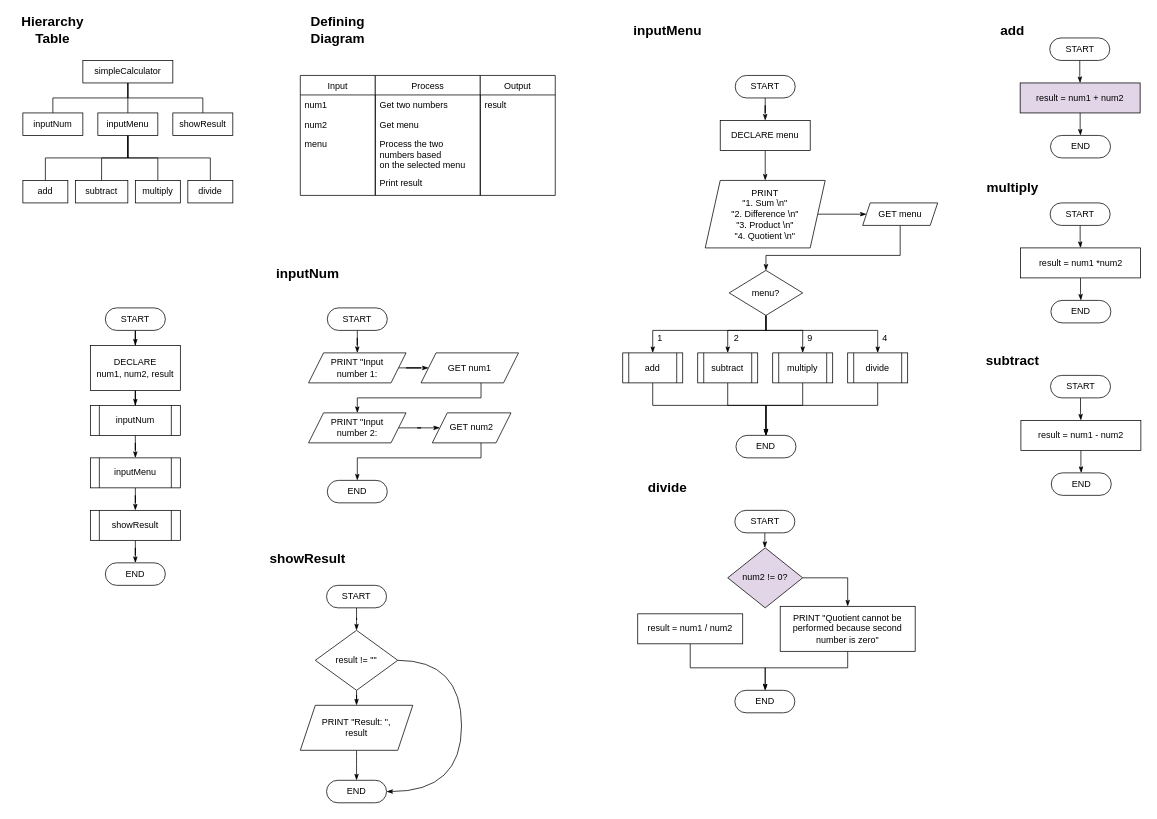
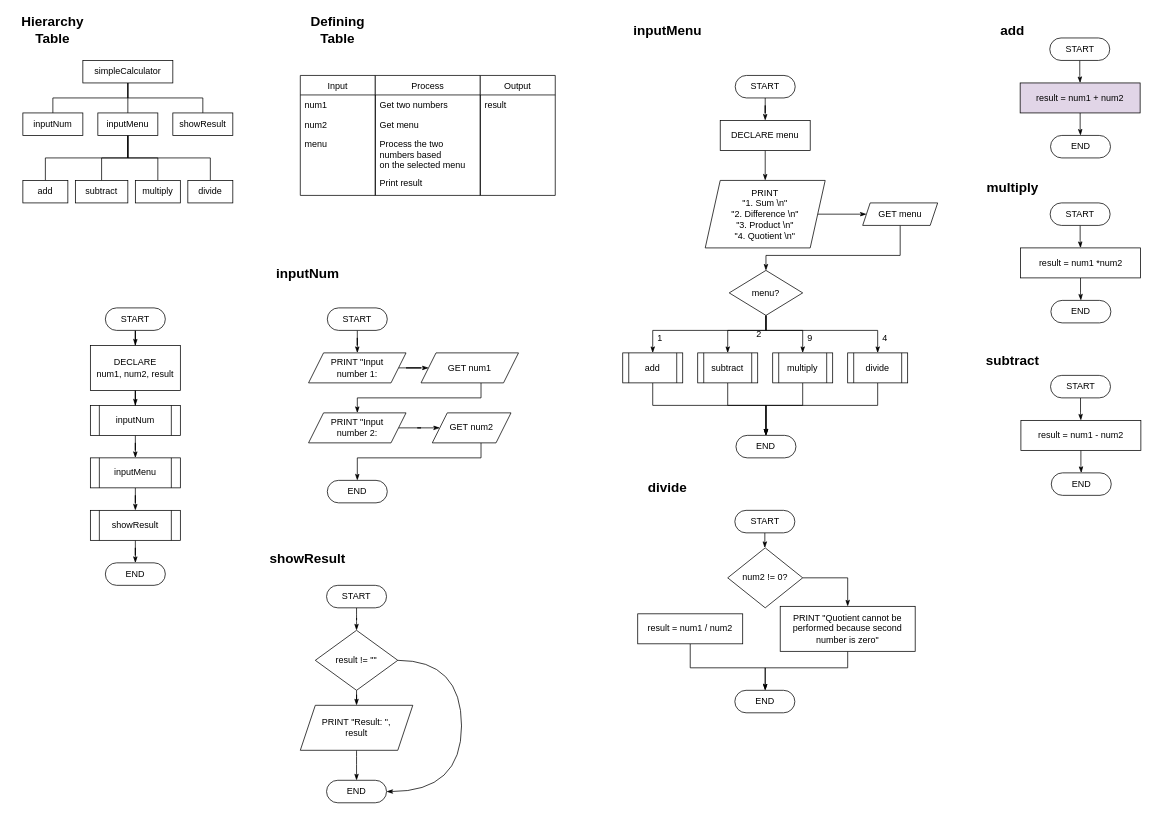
(338, 30) -> (338, 30)
(737, 338) -> (759, 334)
(765, 578) -> (765, 578)
